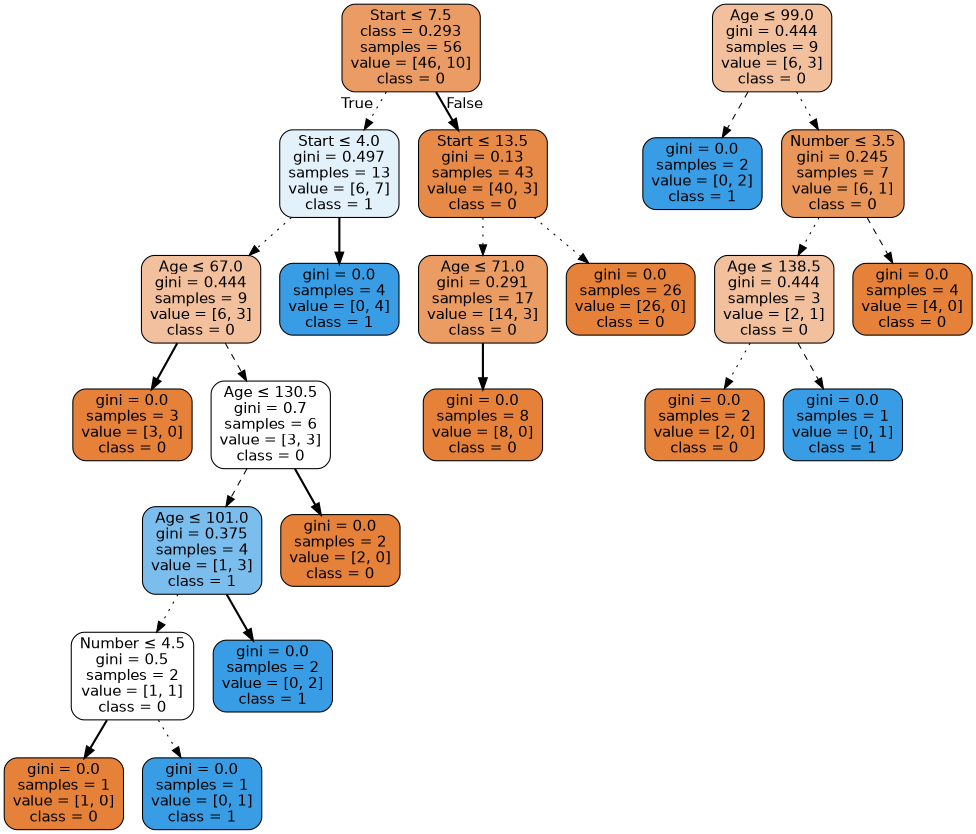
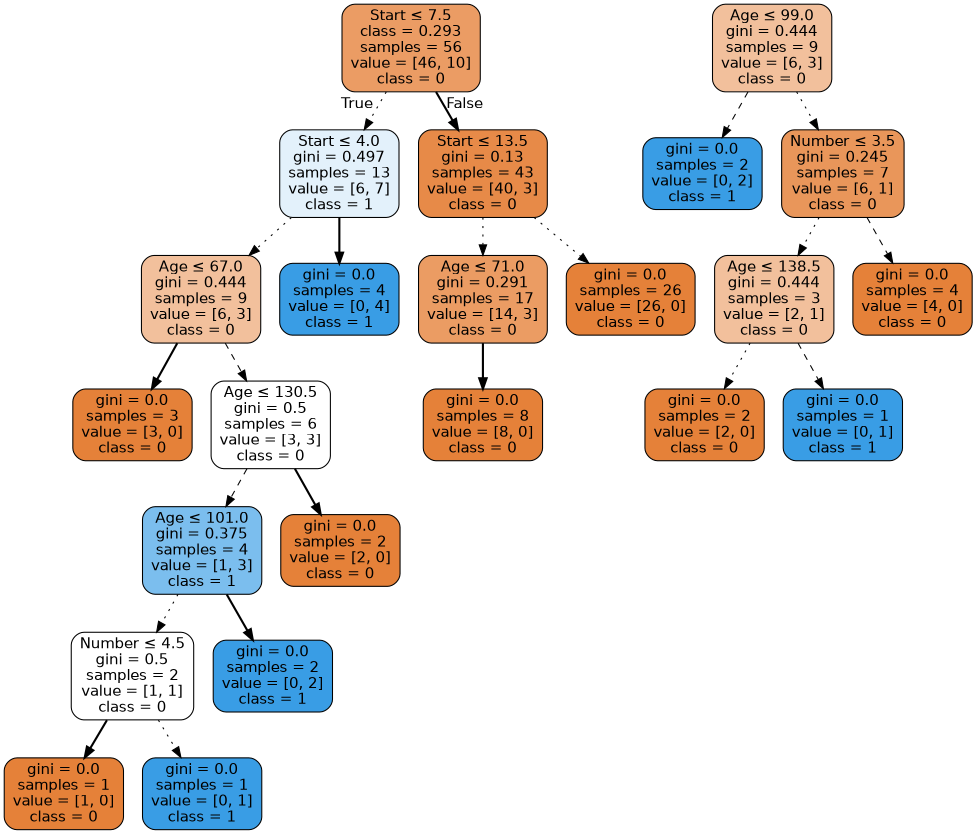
(271, 408) -> (271, 408)
